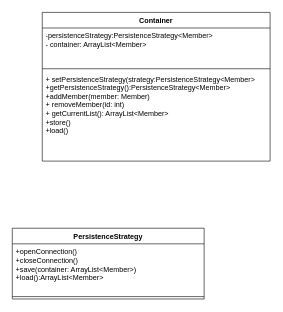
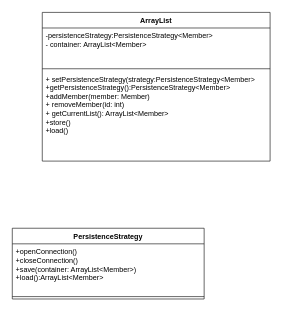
(156, 21) -> (156, 21)
